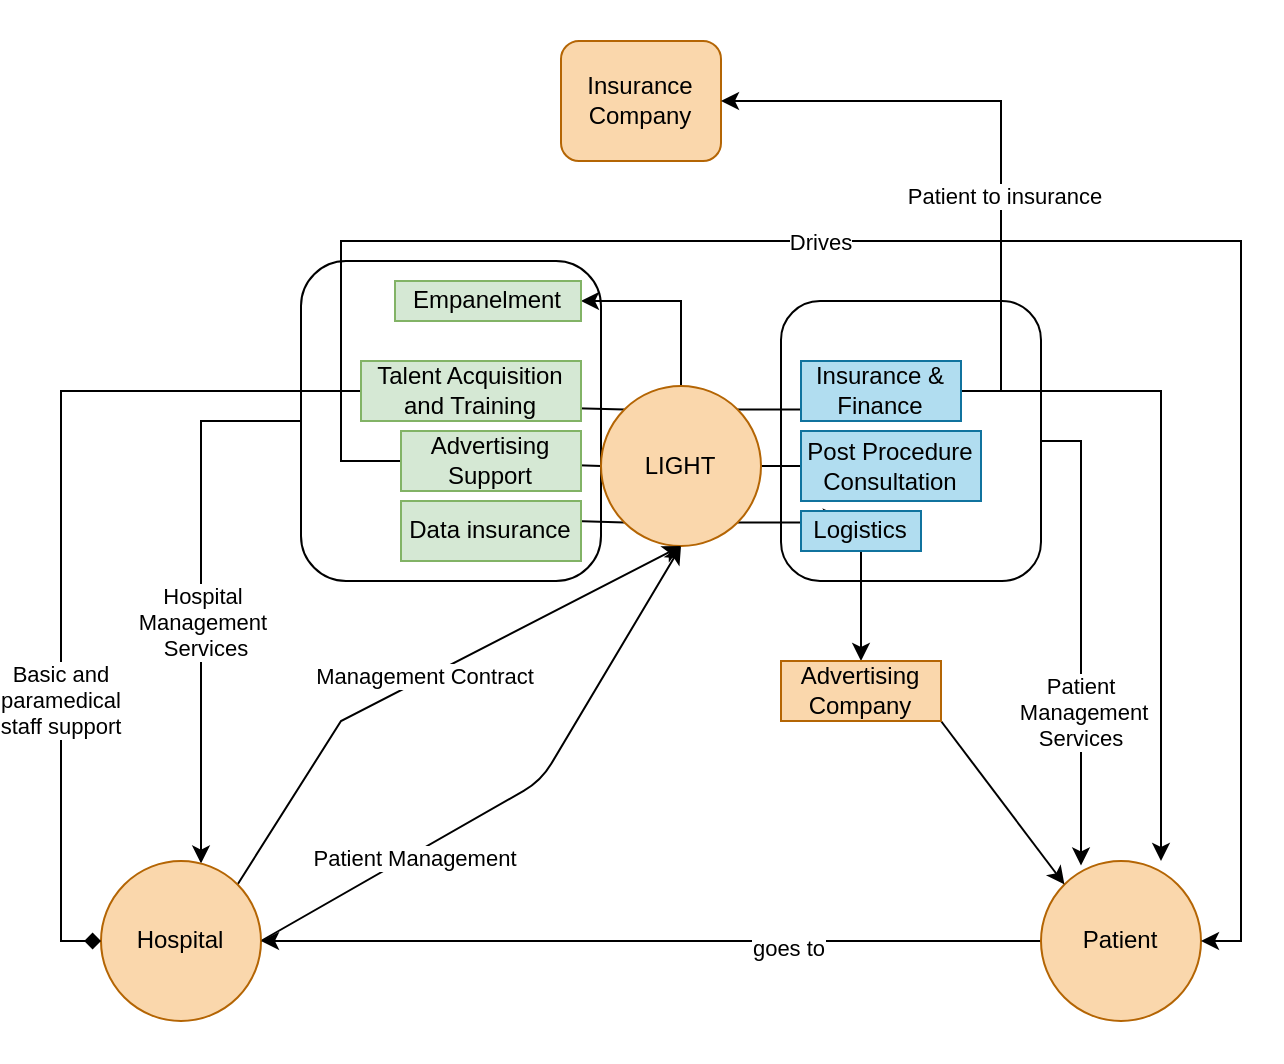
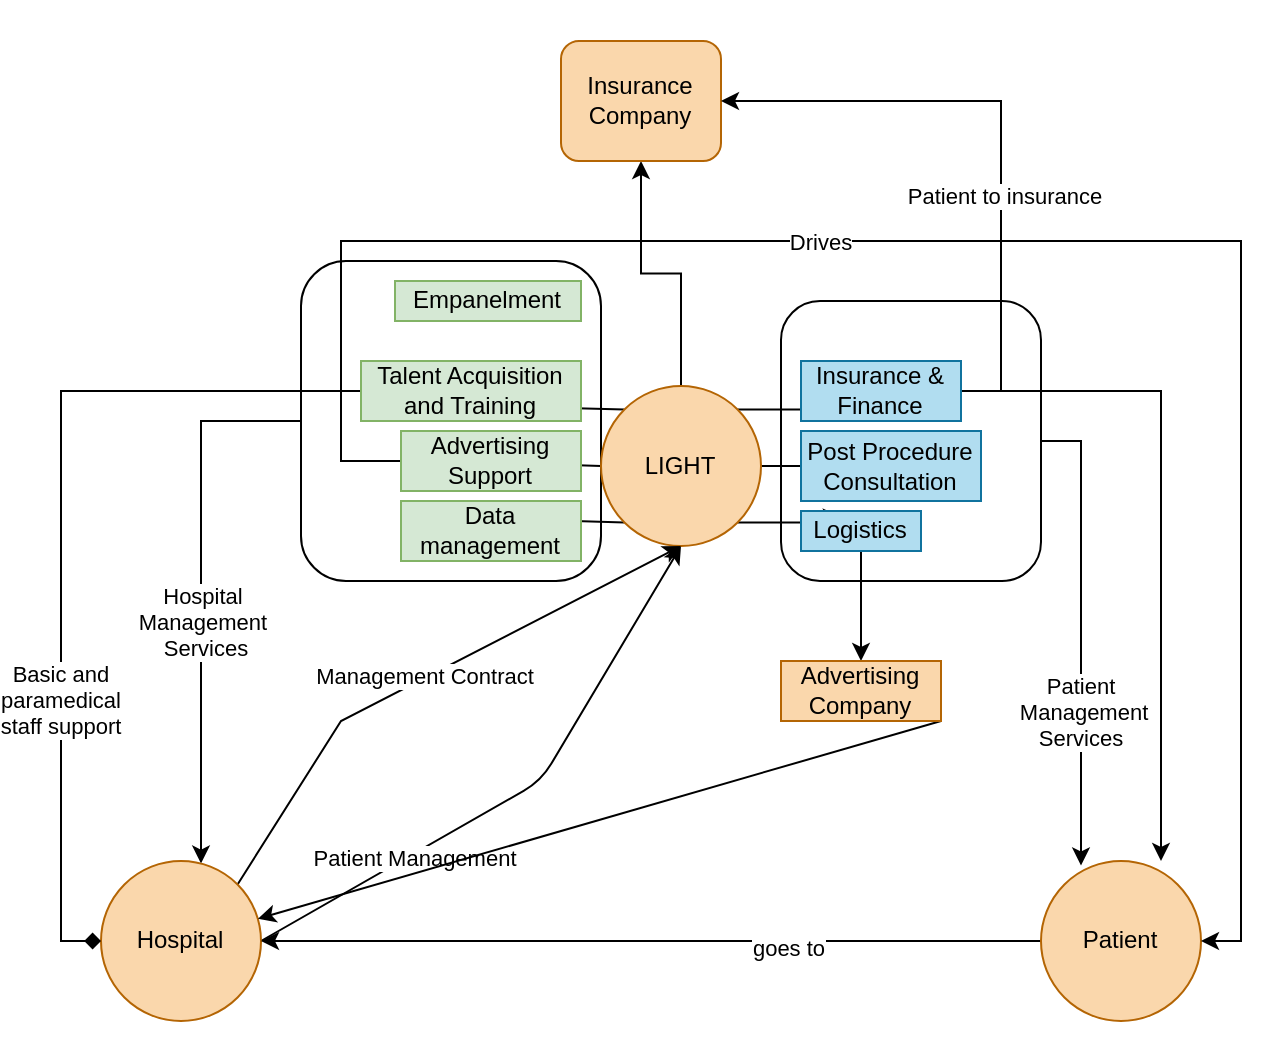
(639, 301) -> (641, 258)
(491, 531) -> (491, 531)
(999, 798) -> (648, 806)
